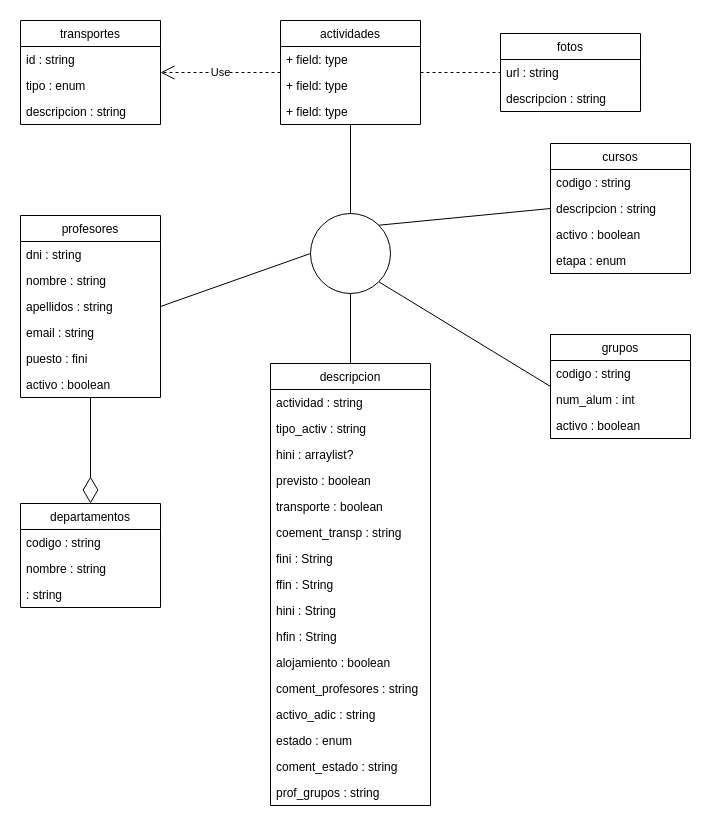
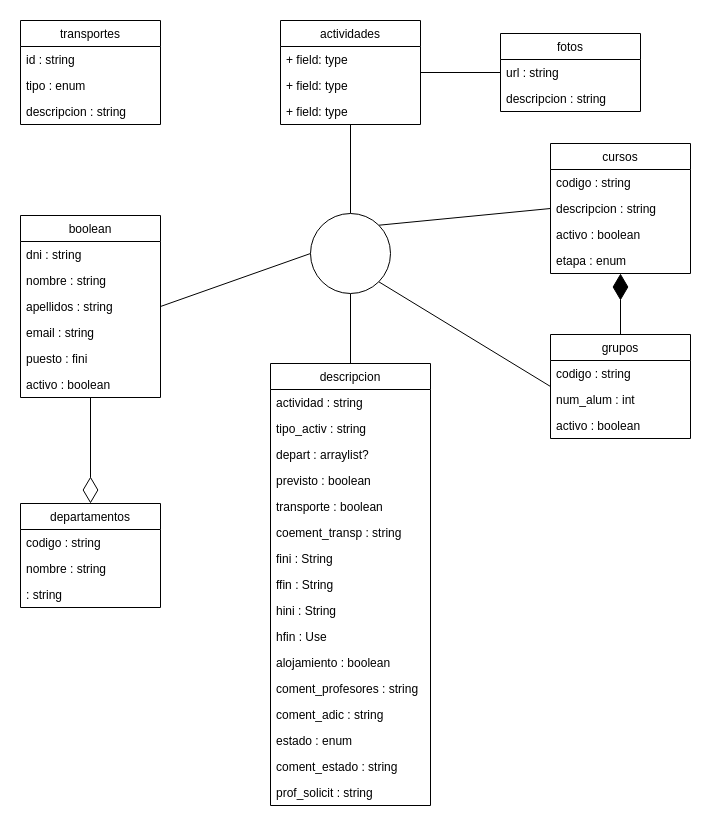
(222, 73) -> none
(461, 73) -> (461, 73)
(90, 229) -> (90, 229)
none -> (621, 316)
(322, 455) -> (332, 455)
(312, 637) -> (303, 637)
(334, 715) -> (335, 715)
(337, 793) -> (336, 793)
